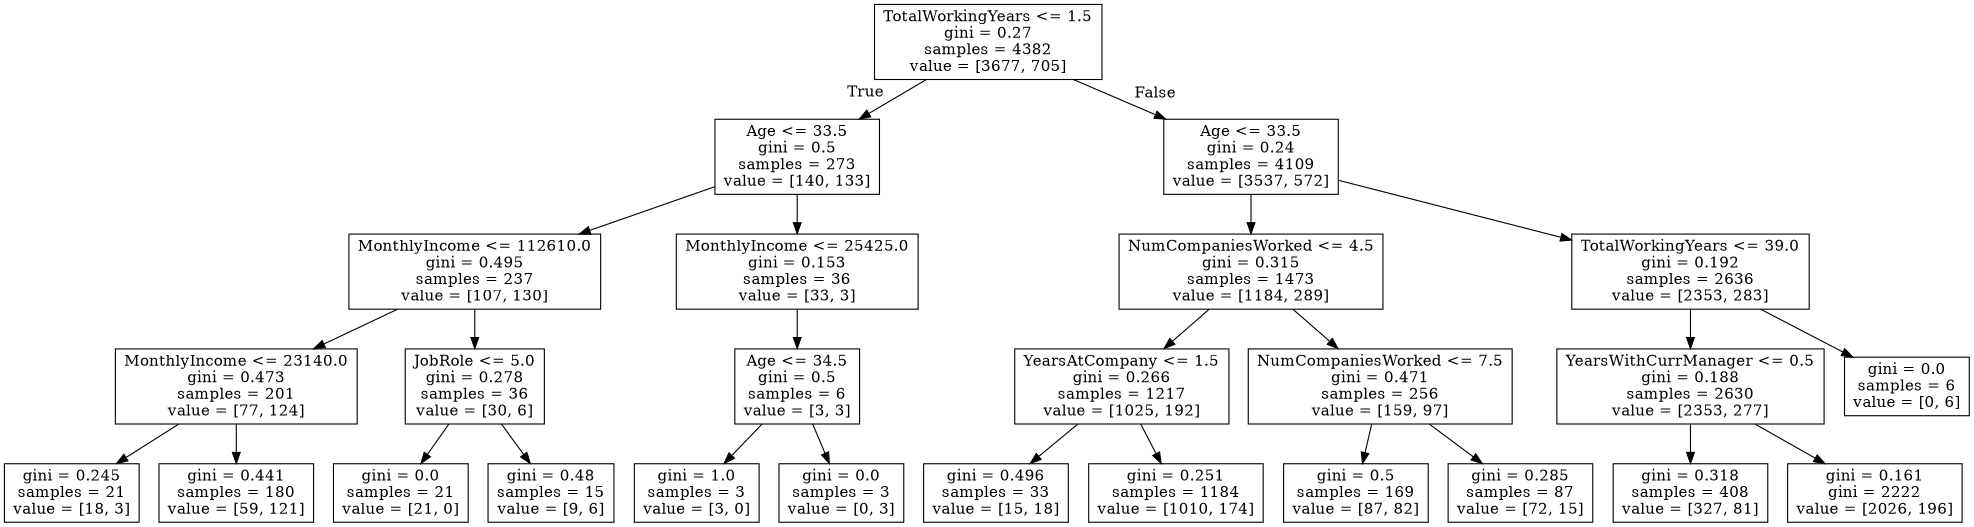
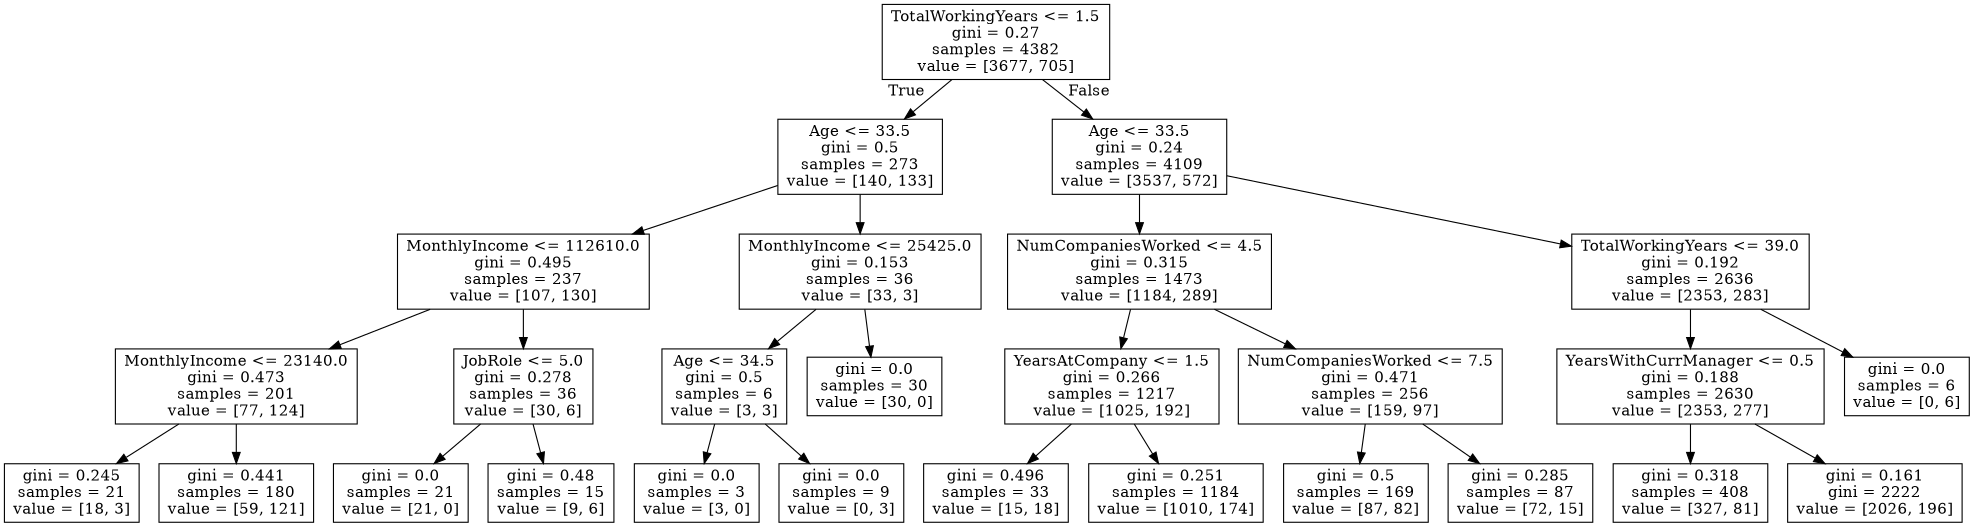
none -> (875, 386)
(697, 493) -> (697, 493)
(841, 493) -> (841, 493)
